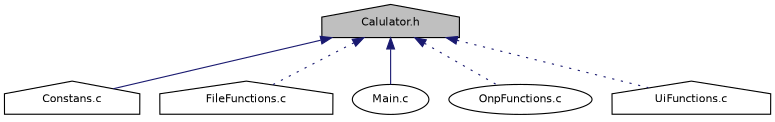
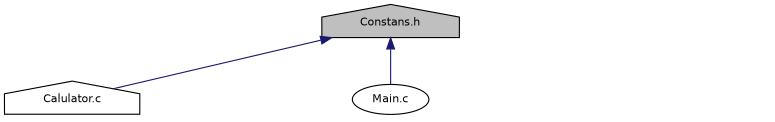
(391, 23) -> (391, 23)
(72, 99) -> (72, 99)
(246, 99) -> none
(520, 99) -> none
(691, 99) -> none
